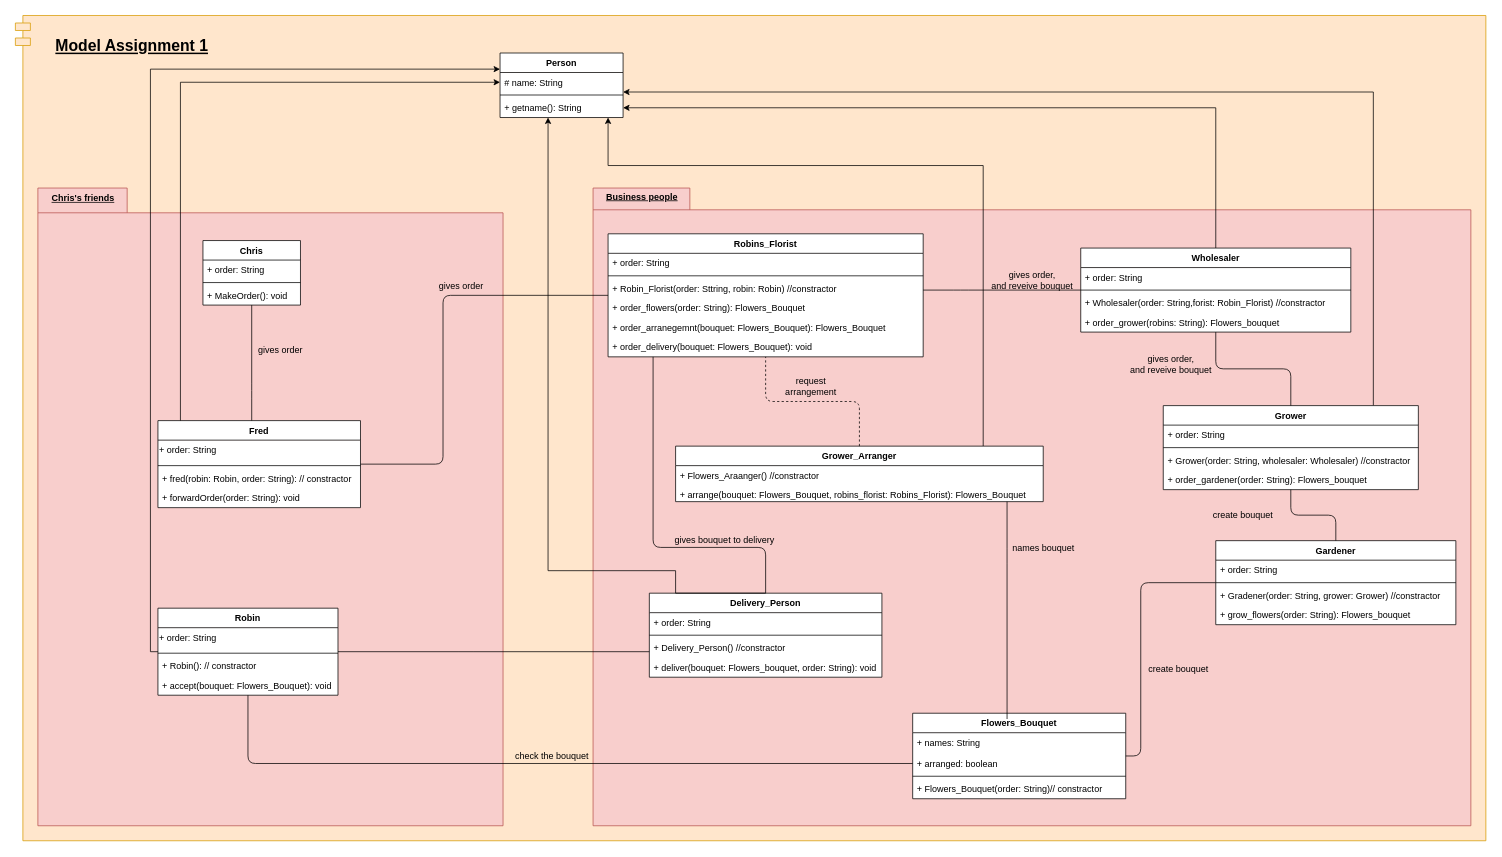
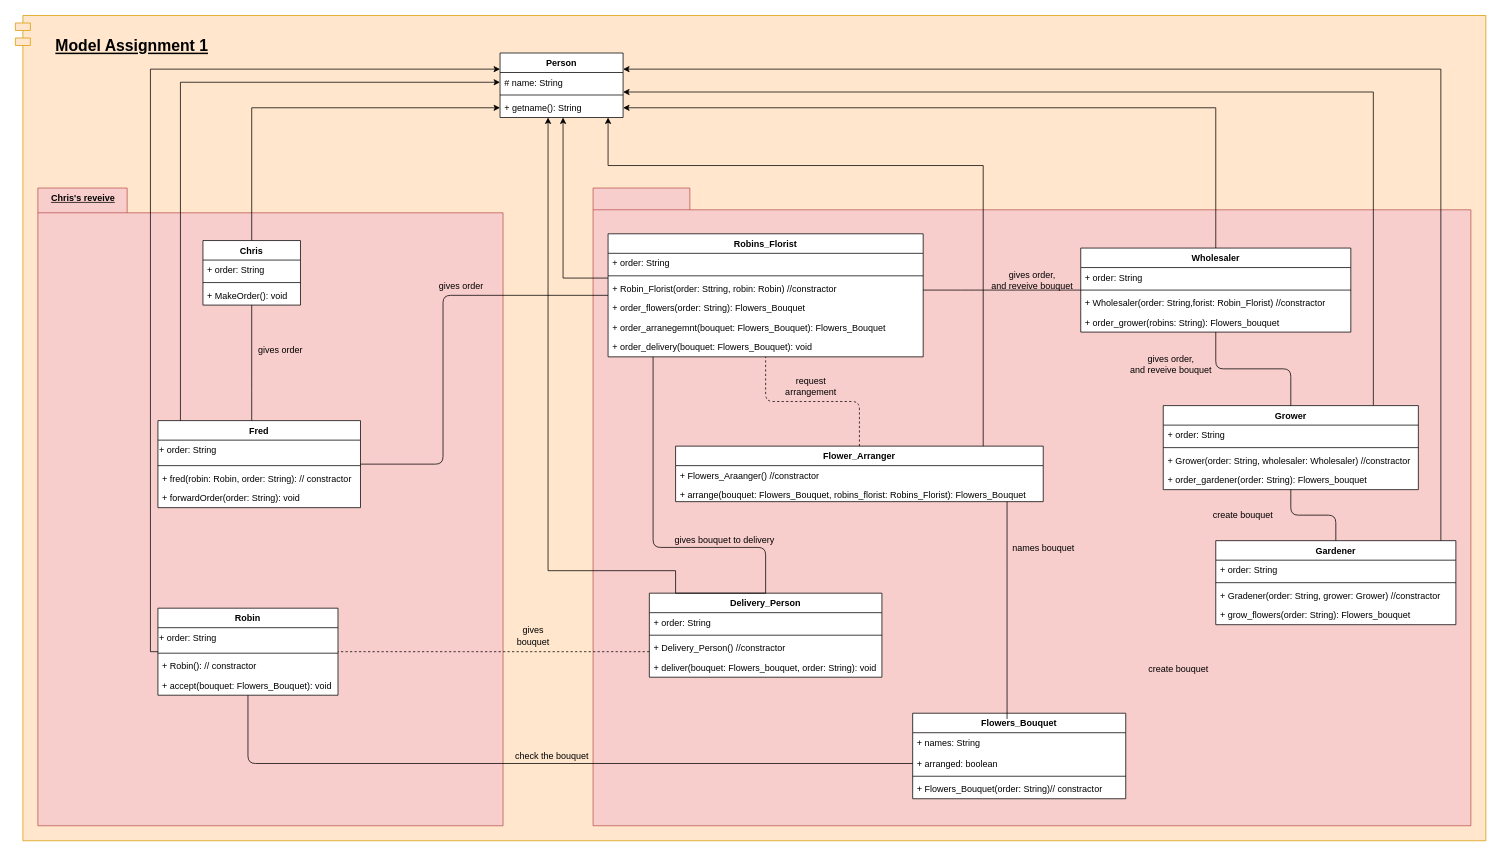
none -> (1440, 69)
none -> (307, 108)
(642, 195) -> none
(83, 198) -> (83, 198)
none -> (563, 278)
(859, 456) -> (859, 456)
none -> (533, 636)
(1140, 639) -> none
(496, 651) -> (496, 651)
